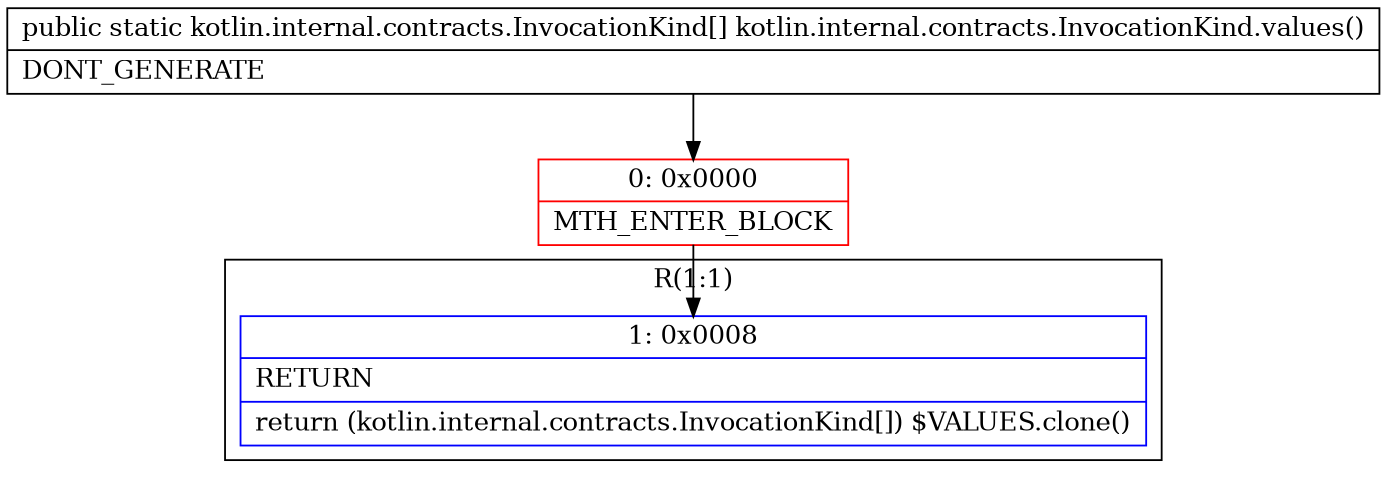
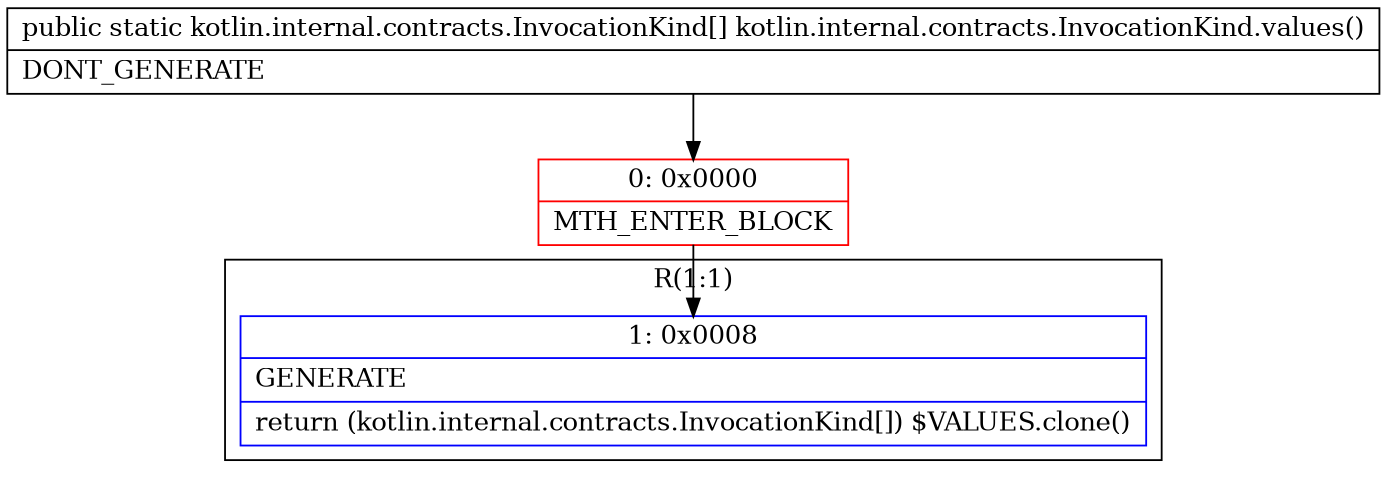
(314, 379) -> (332, 379)
